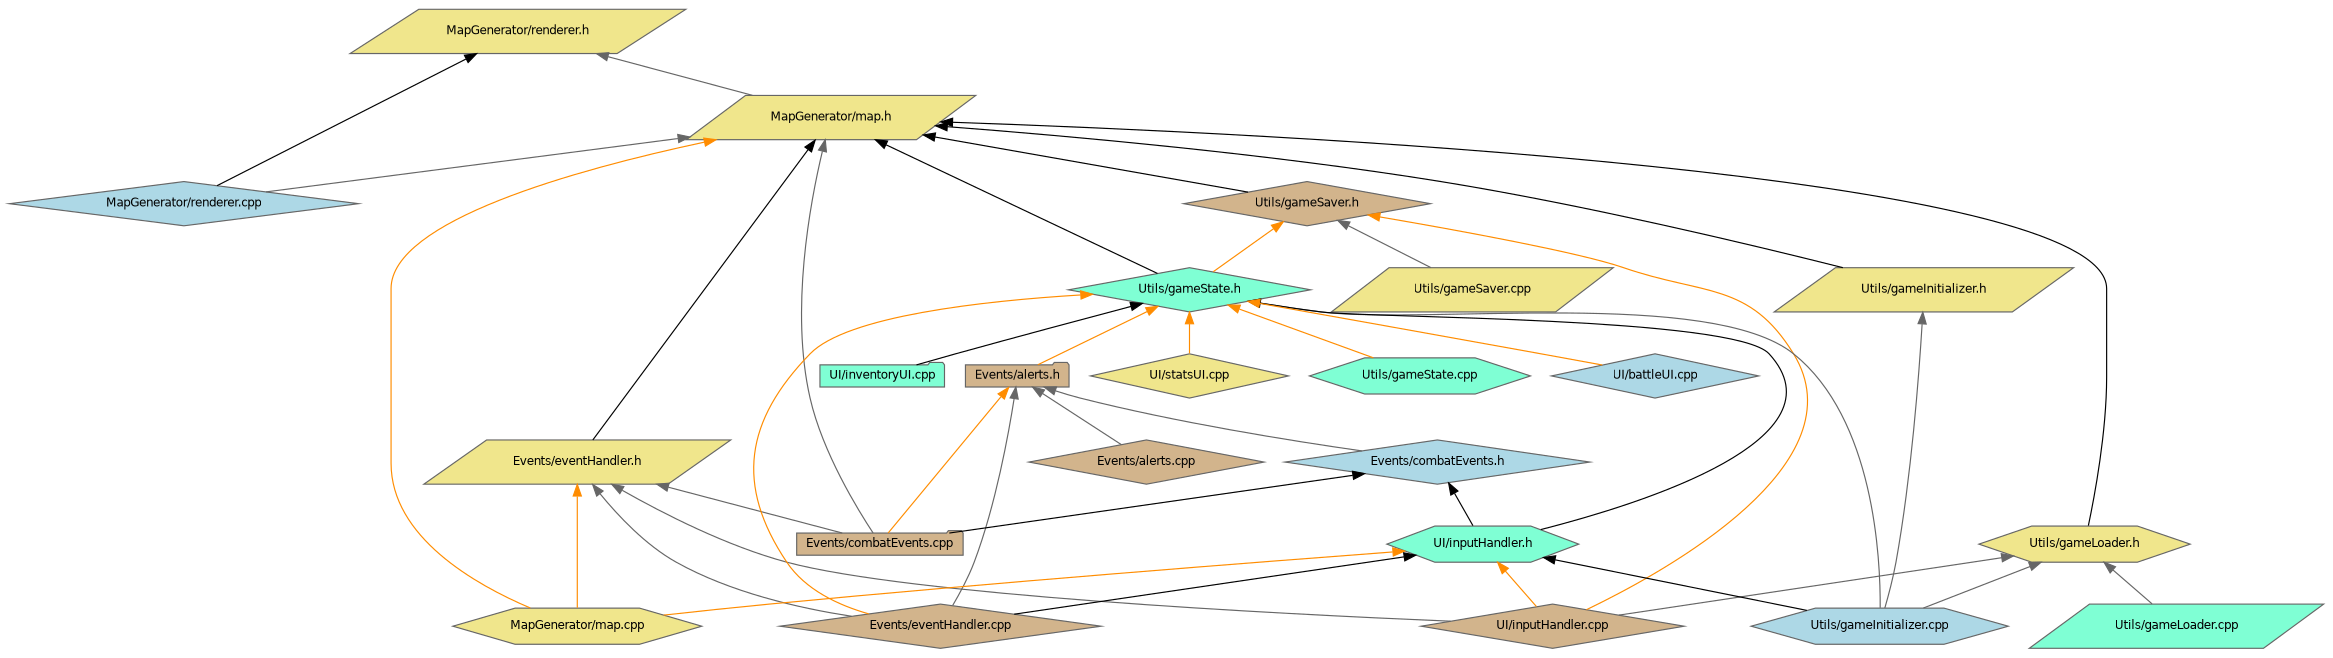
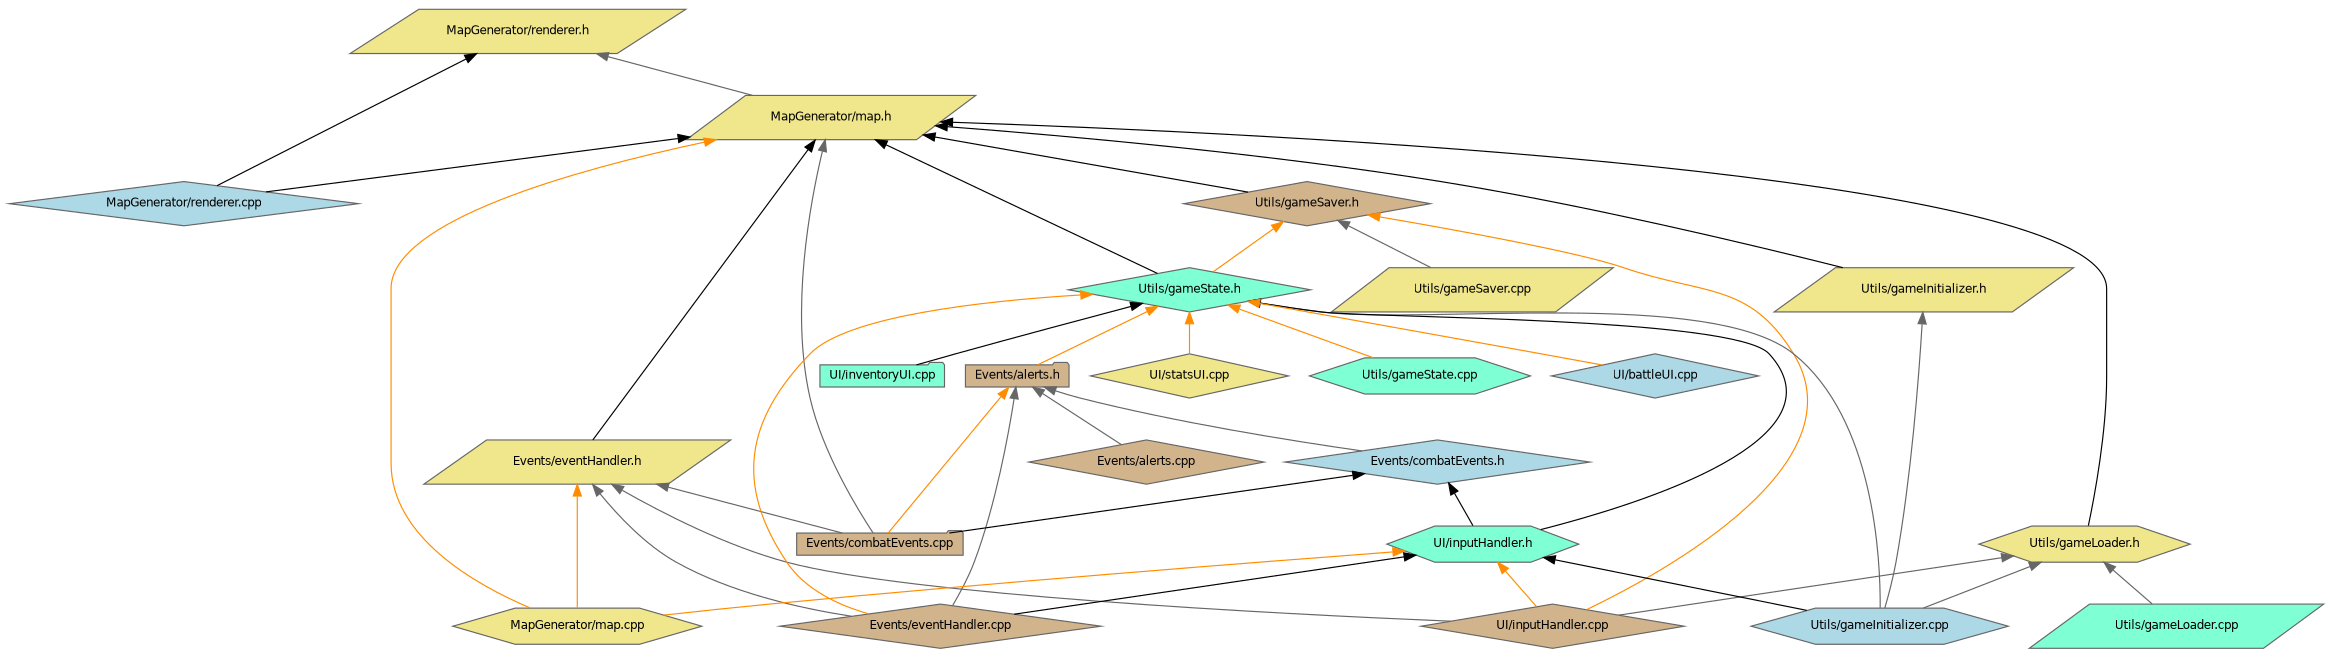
(472, 165) -> (472, 165)
